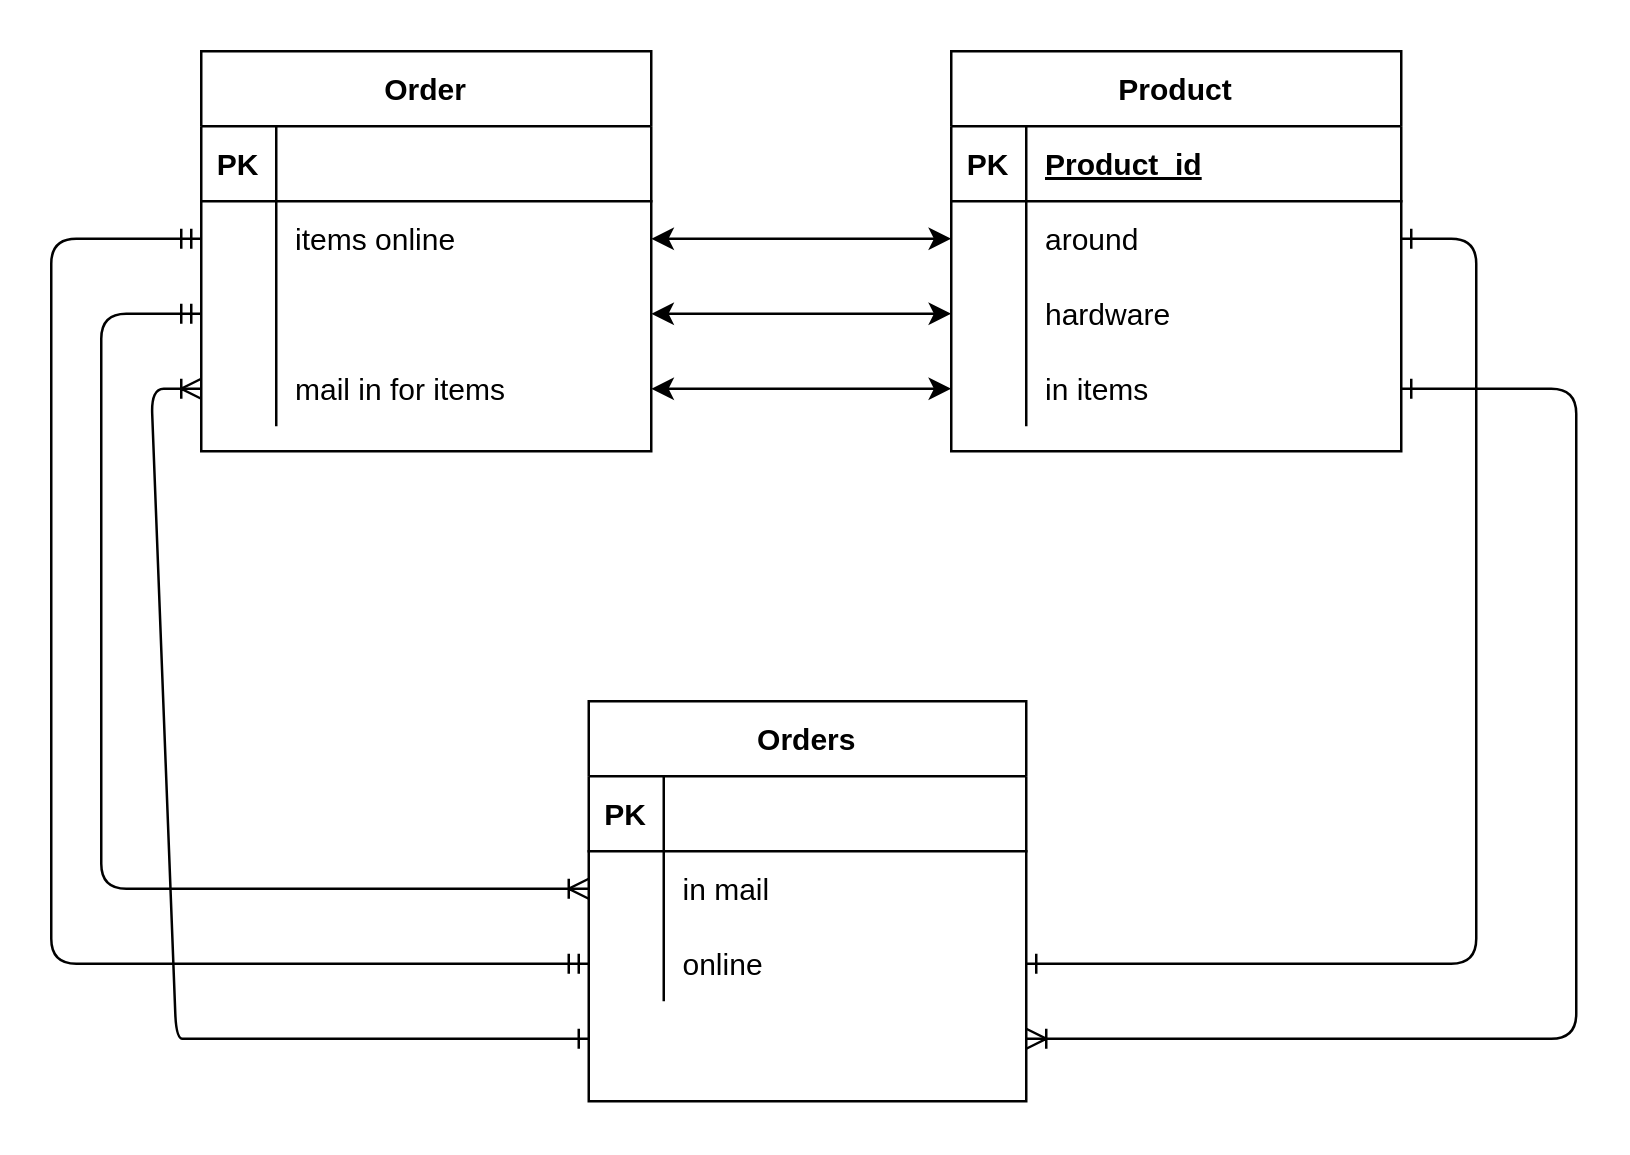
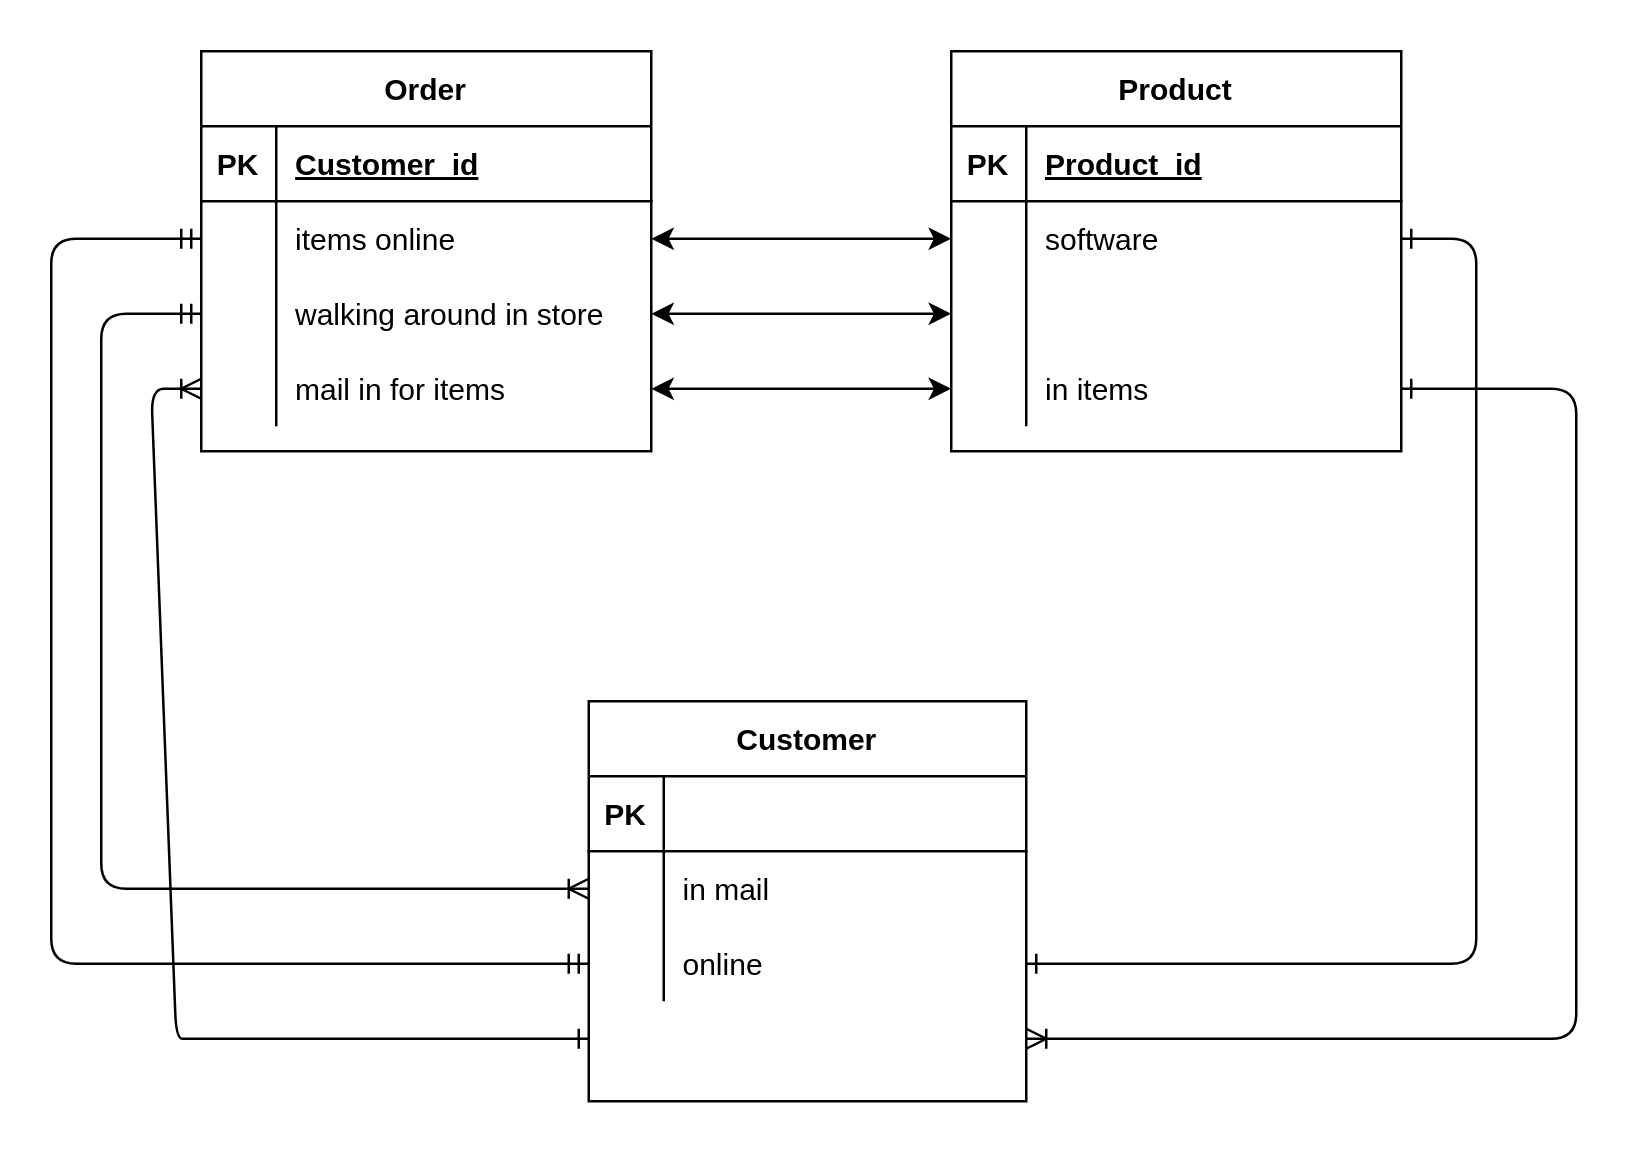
none -> (464, 164)
(1095, 240) -> (1112, 240)
none -> (464, 314)
(1214, 314) -> none
(806, 740) -> (806, 740)
